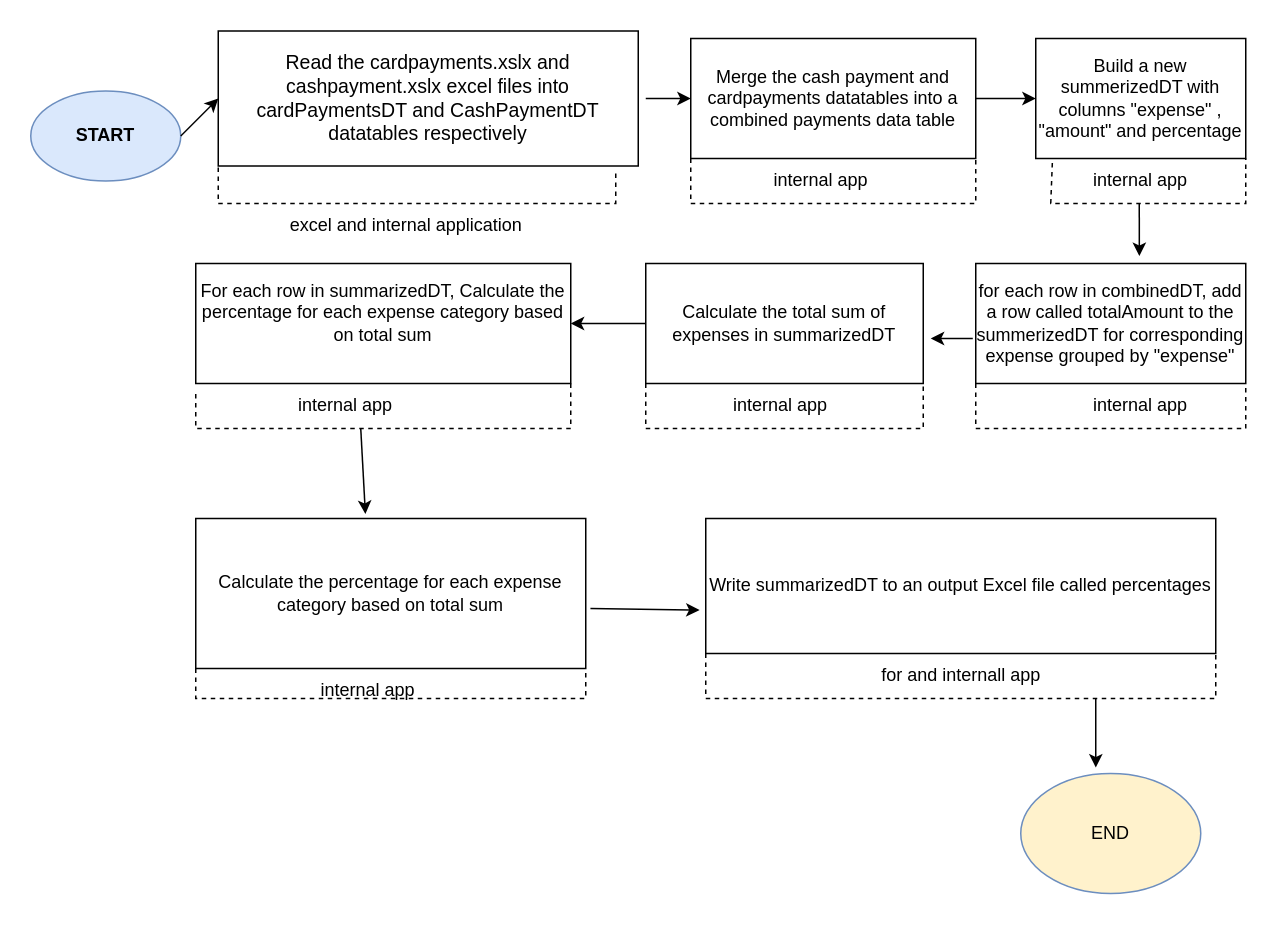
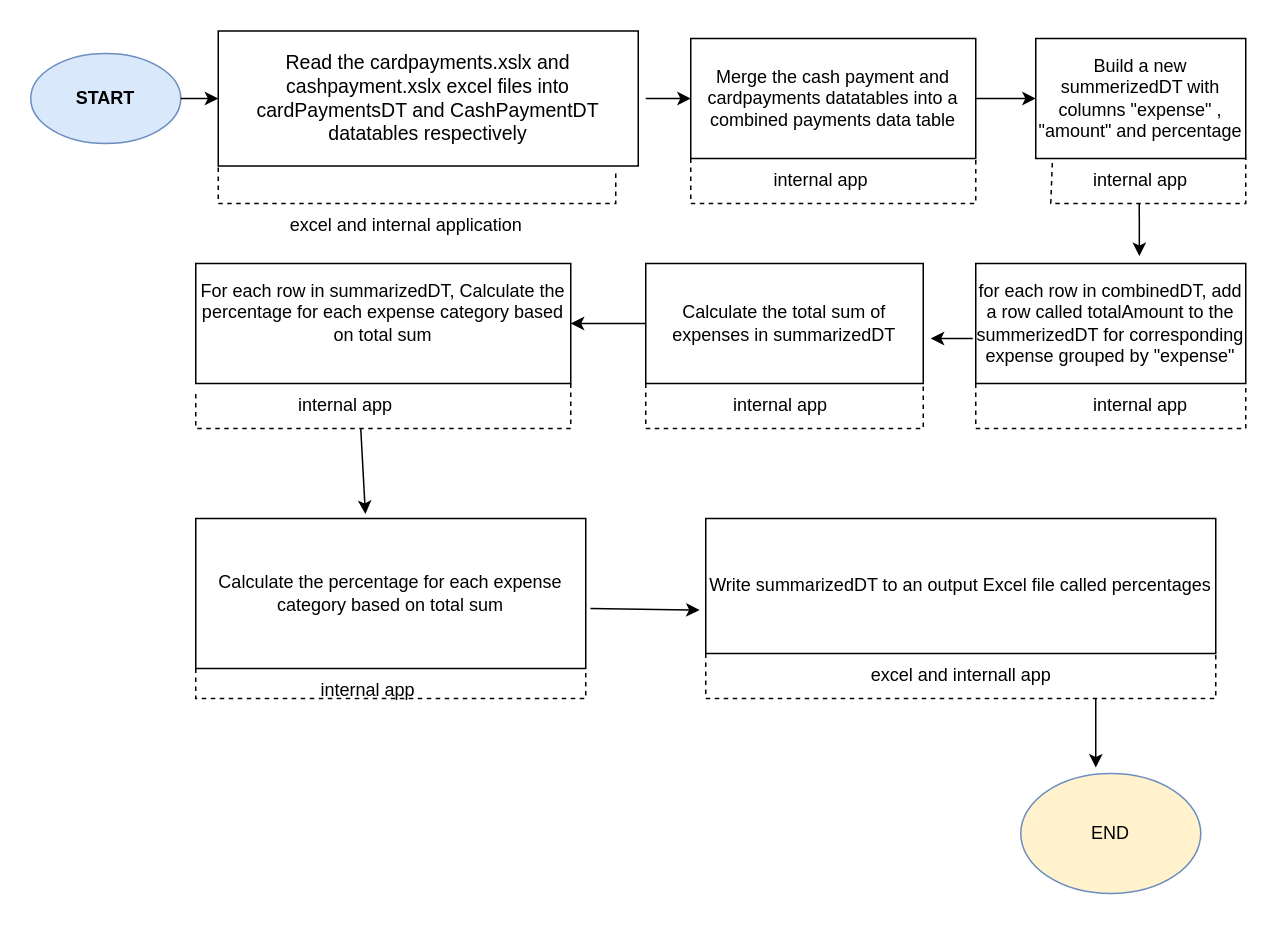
(106, 136) -> (106, 98)
(962, 676) -> (962, 676)
